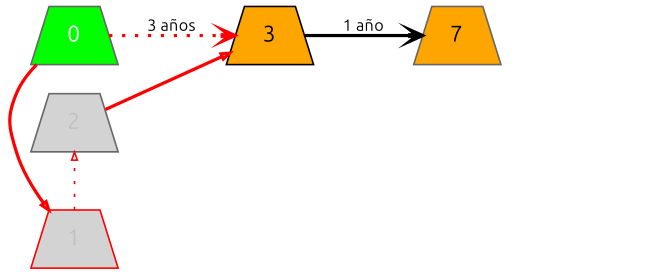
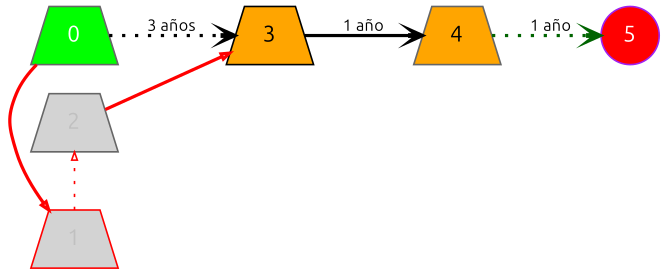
(166, 36) -> (166, 36)
(457, 36) -> (457, 36)
none -> (630, 36)
